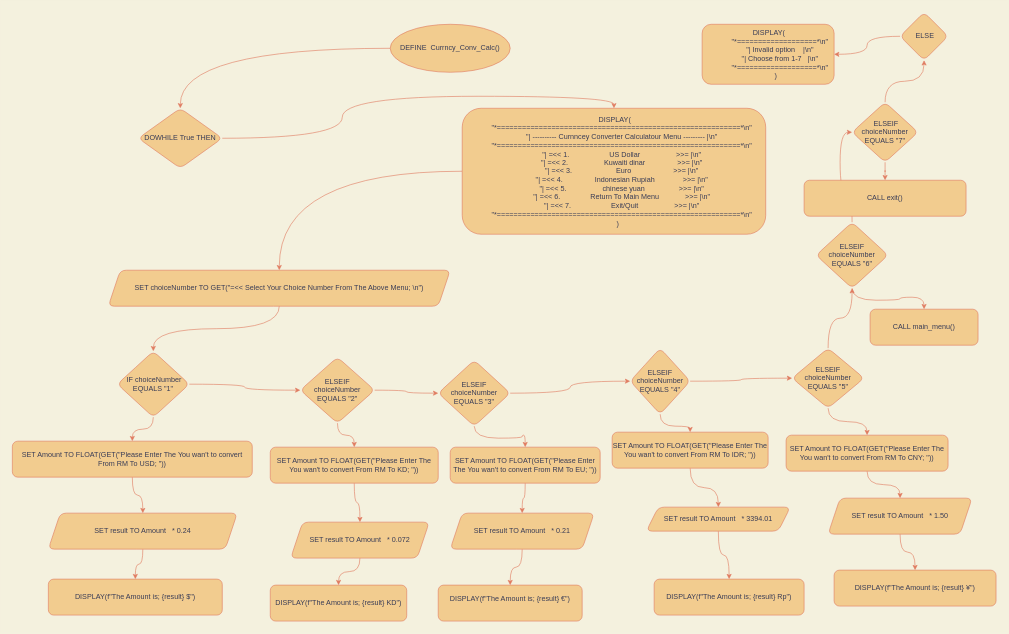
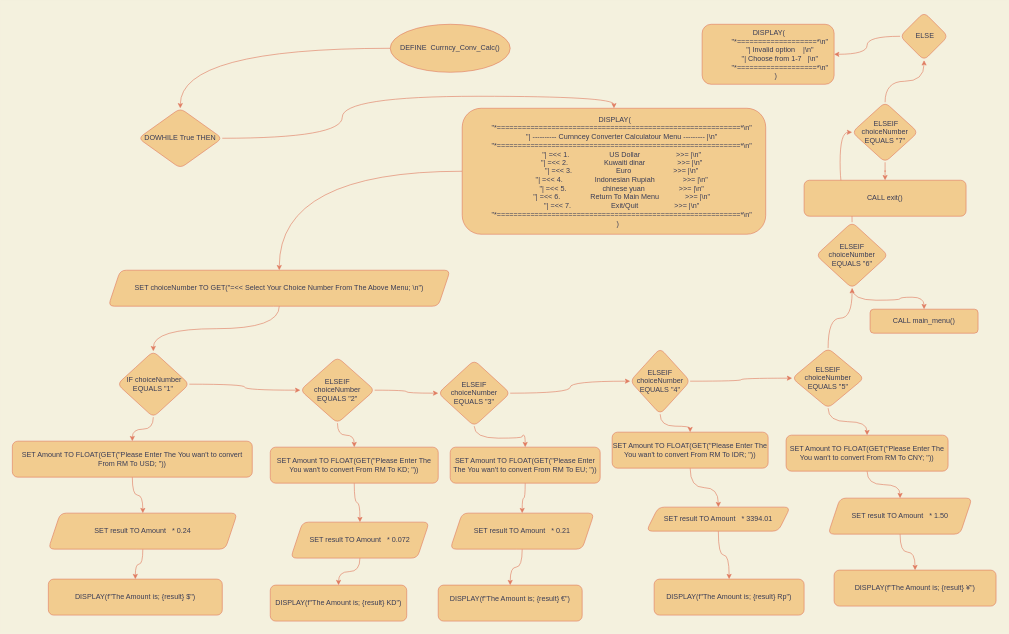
(924, 327) -> (924, 321)
